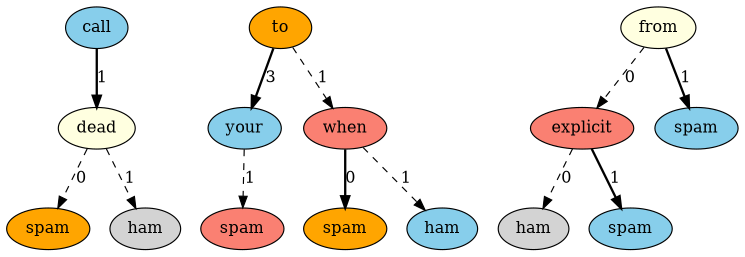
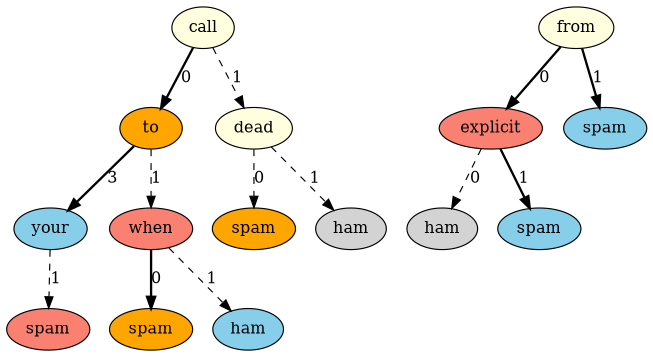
(97, 28) -> (203, 28)
(97, 72) -> (226, 73)
none -> (180, 73)
(624, 73) -> (538, 73)
